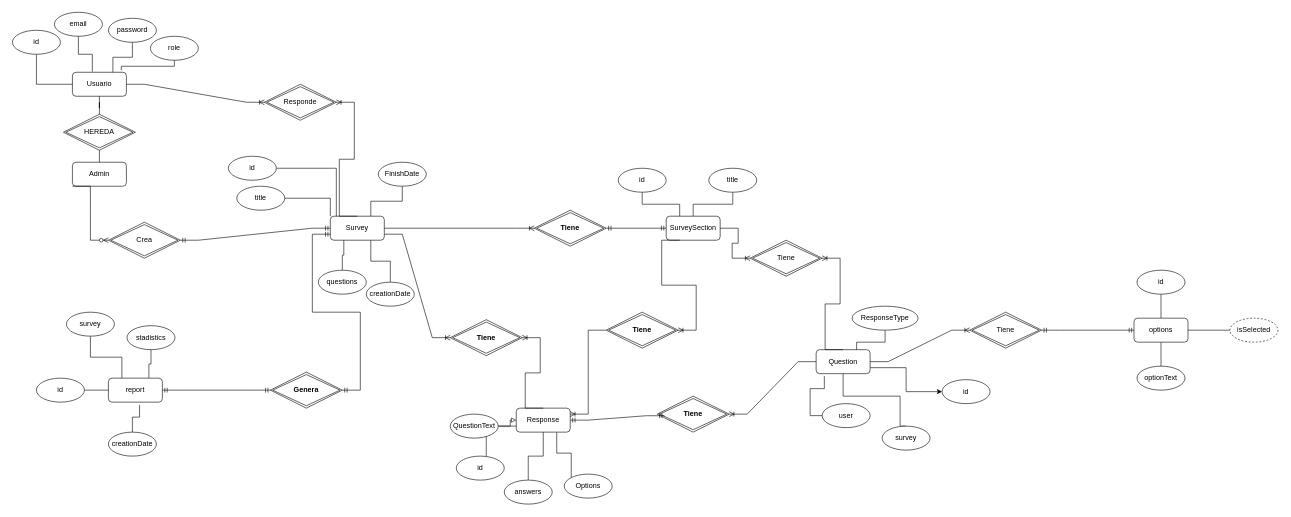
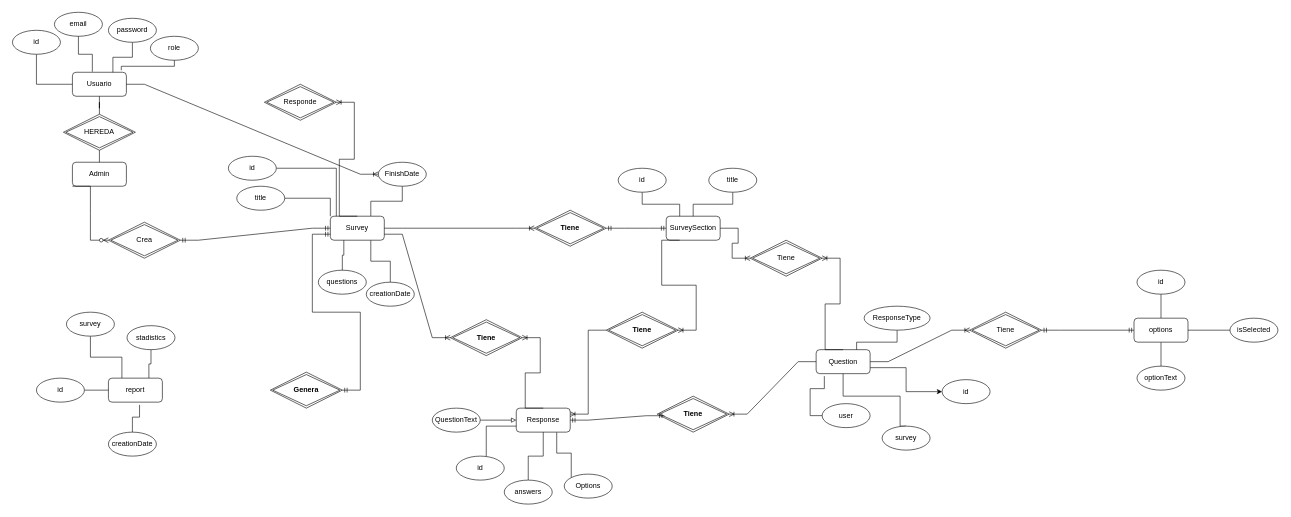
(206, 95) -> (253, 130)
(885, 318) -> (897, 318)
(1254, 330) -> (1254, 330)
(216, 390) -> none
(474, 426) -> (456, 420)
